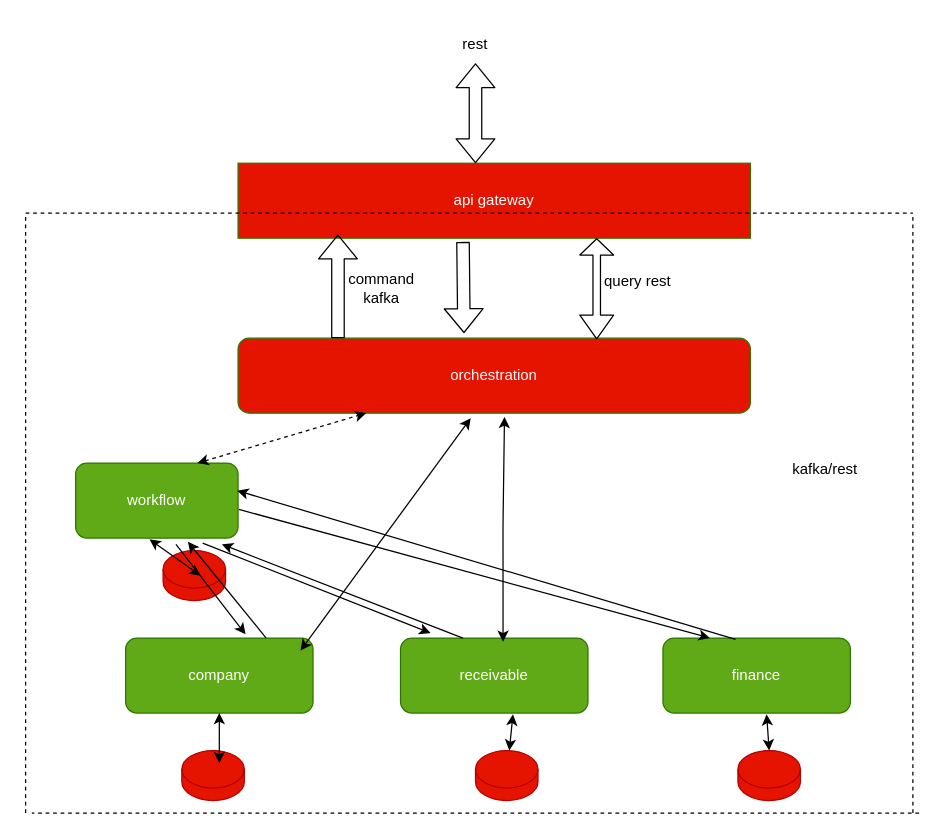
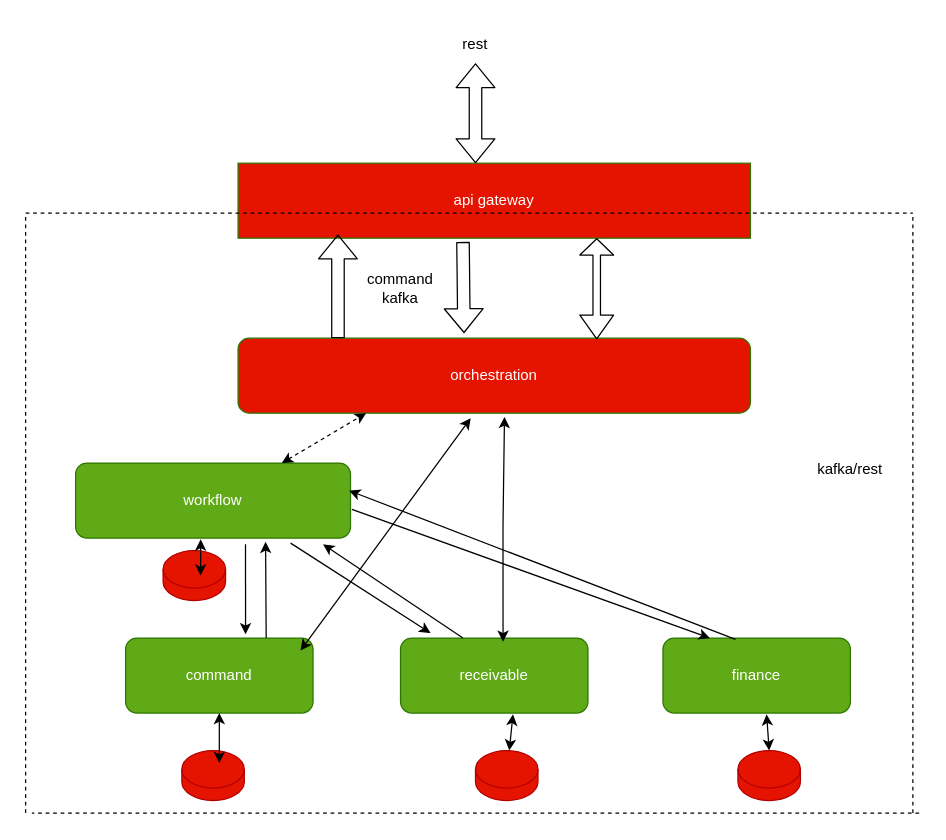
(638, 282) -> none
(382, 288) -> (401, 288)
(826, 469) -> (851, 469)
(157, 501) -> (213, 501)
(219, 676) -> (219, 676)
